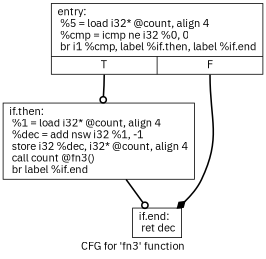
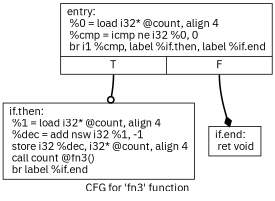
(134, 24) -> (143, 24)
(135, 191) -> none
(157, 228) -> (235, 147)
